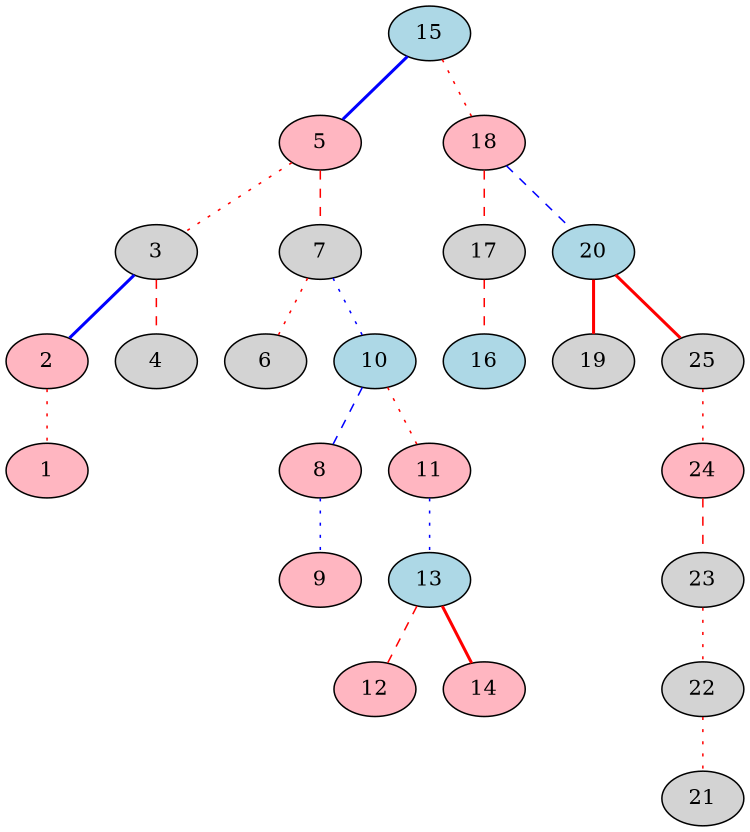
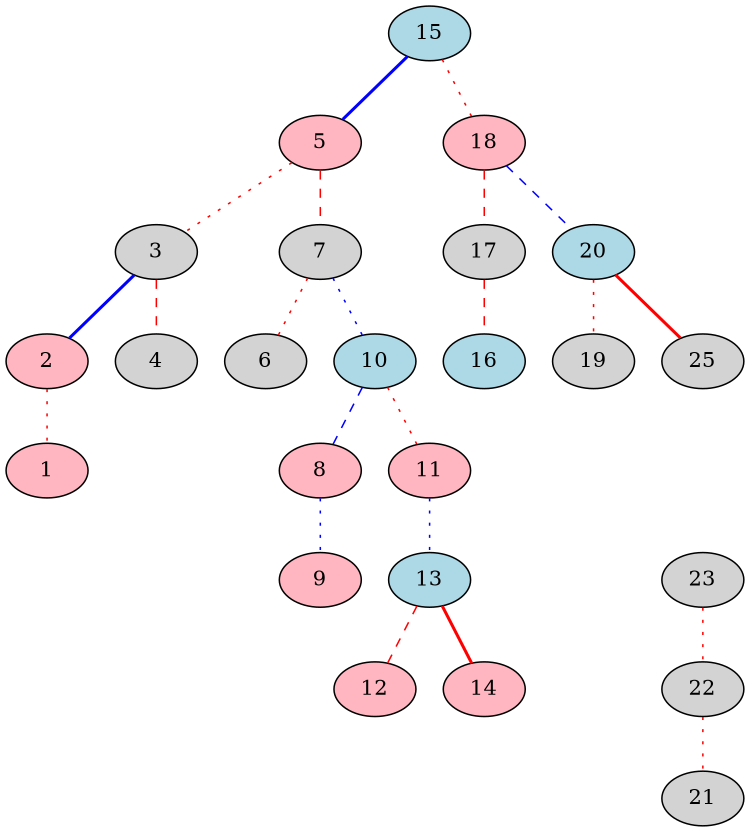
(594, 307) -> (594, 307)
(703, 471) -> none
